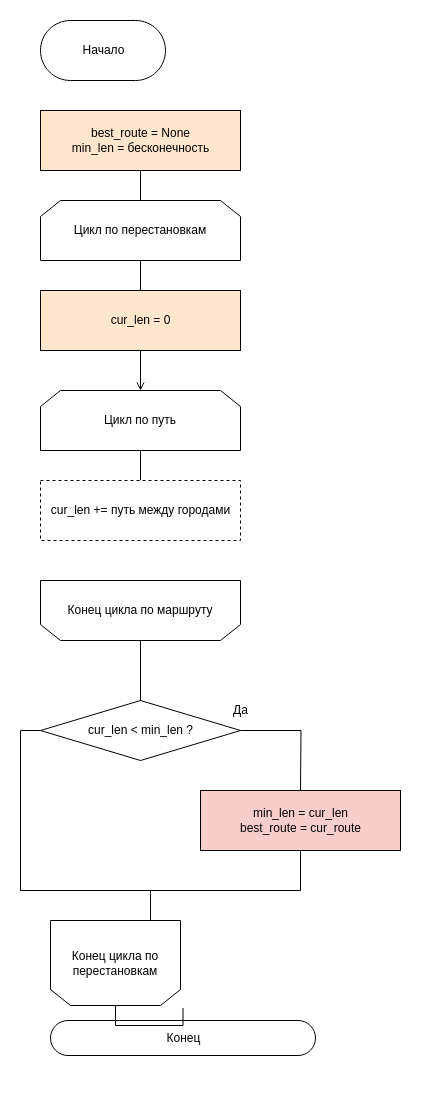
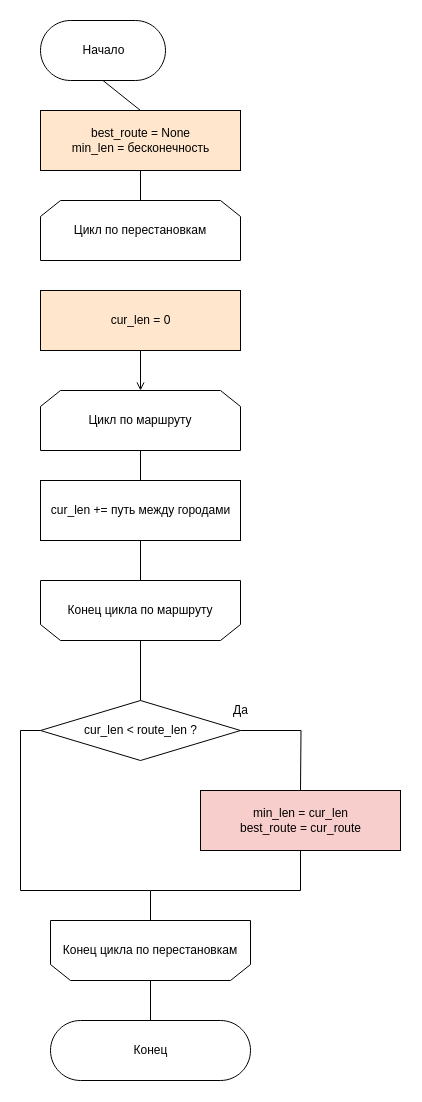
none -> (122, 96)
(141, 276) -> none
(141, 421) -> (141, 421)
(141, 511) -> (141, 511)
none -> (141, 561)
(141, 731) -> (141, 731)
(116, 963) -> (151, 951)
(183, 1038) -> (151, 1051)
